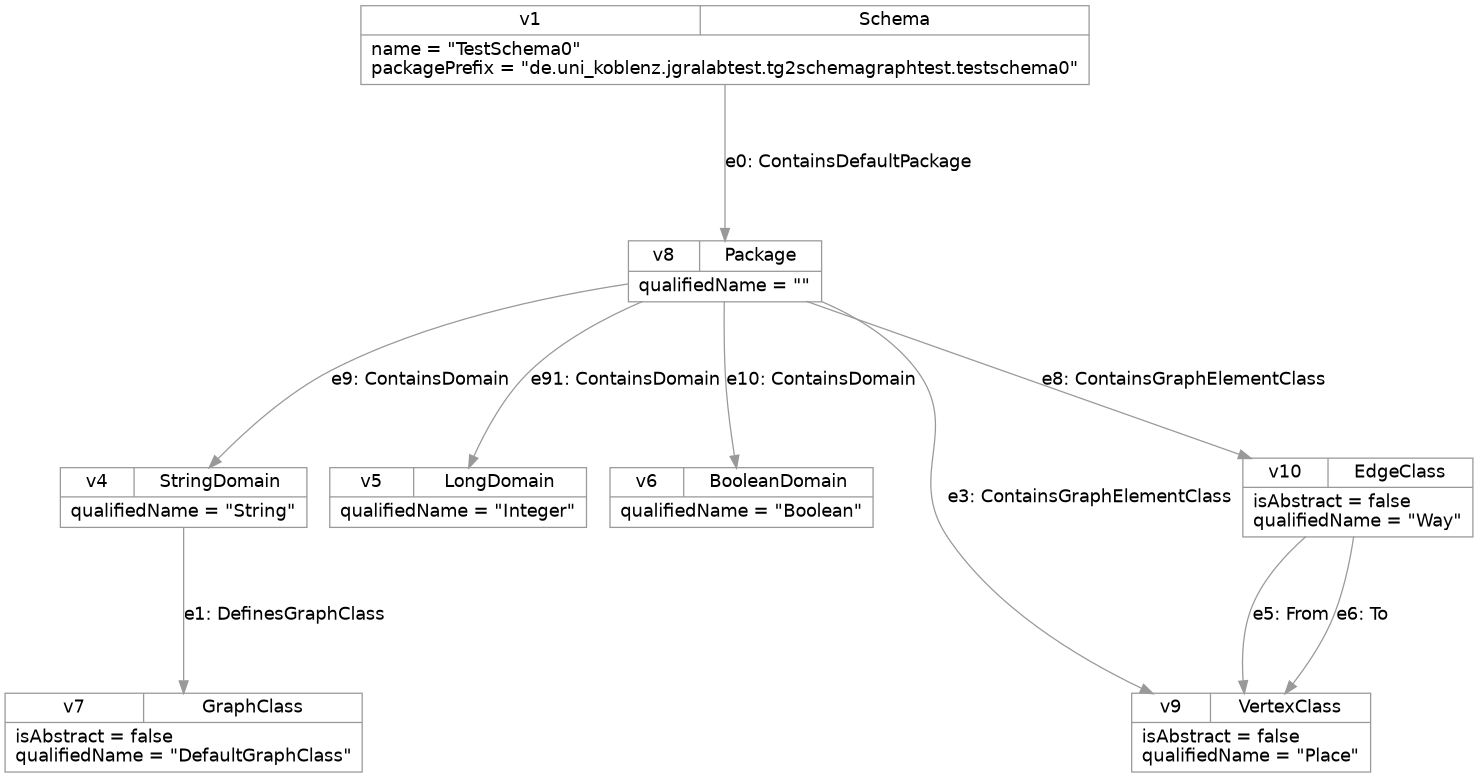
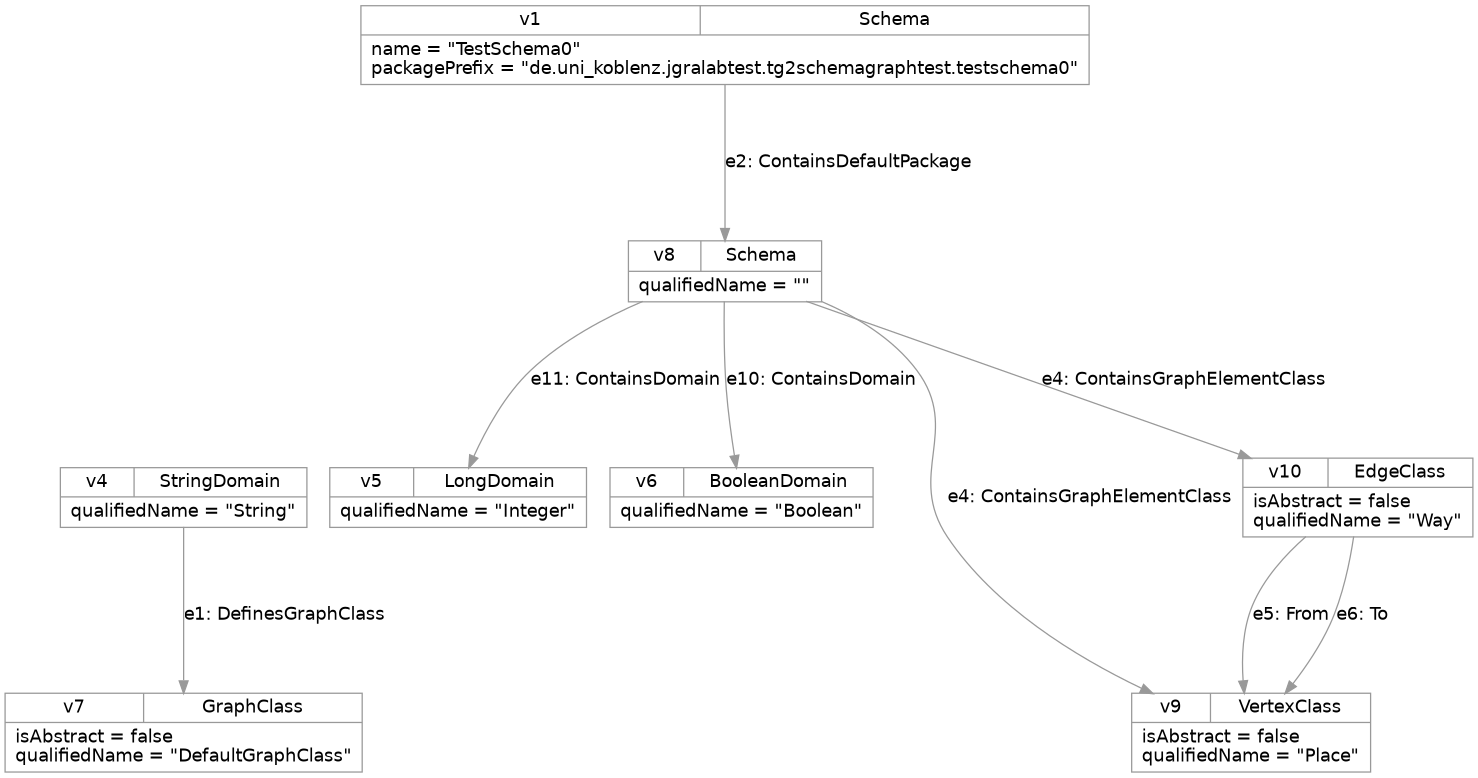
(848, 163) -> (848, 163)
(761, 255) -> (761, 255)
(408, 338) -> none
(626, 380) -> (626, 380)
(1184, 380) -> (1184, 380)
(1090, 498) -> (1090, 498)
